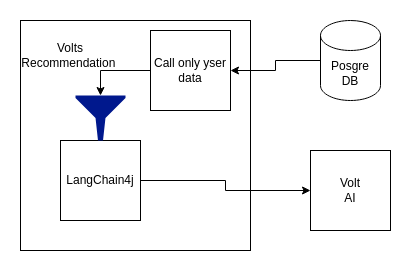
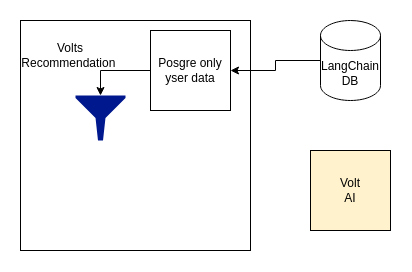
(191, 71) -> (191, 71)
(351, 74) -> (351, 74)
(101, 181) -> none
(226, 182) -> none
(351, 191) -> (351, 191)
